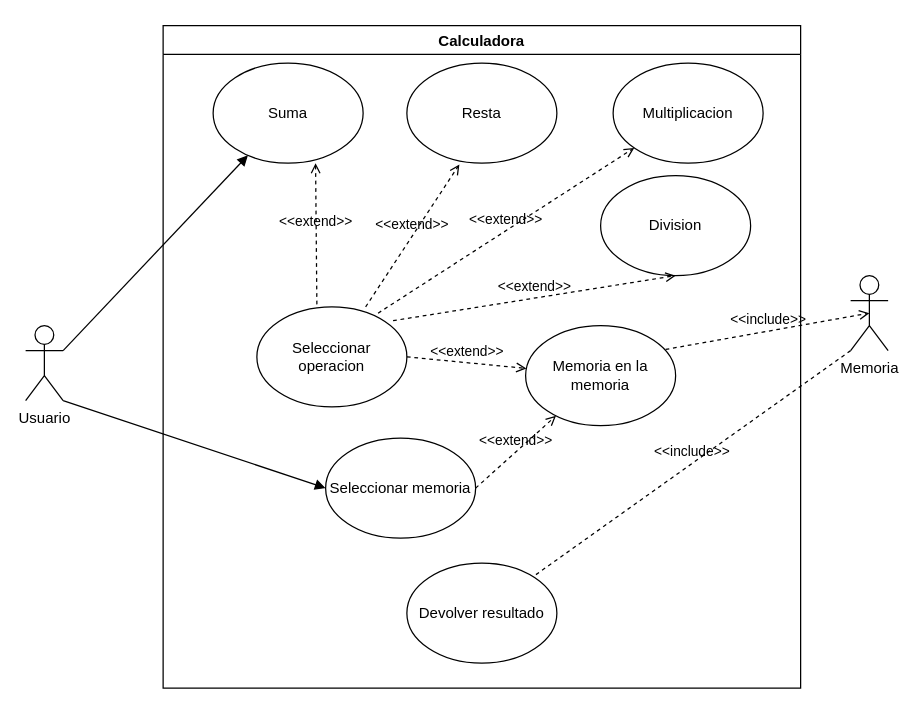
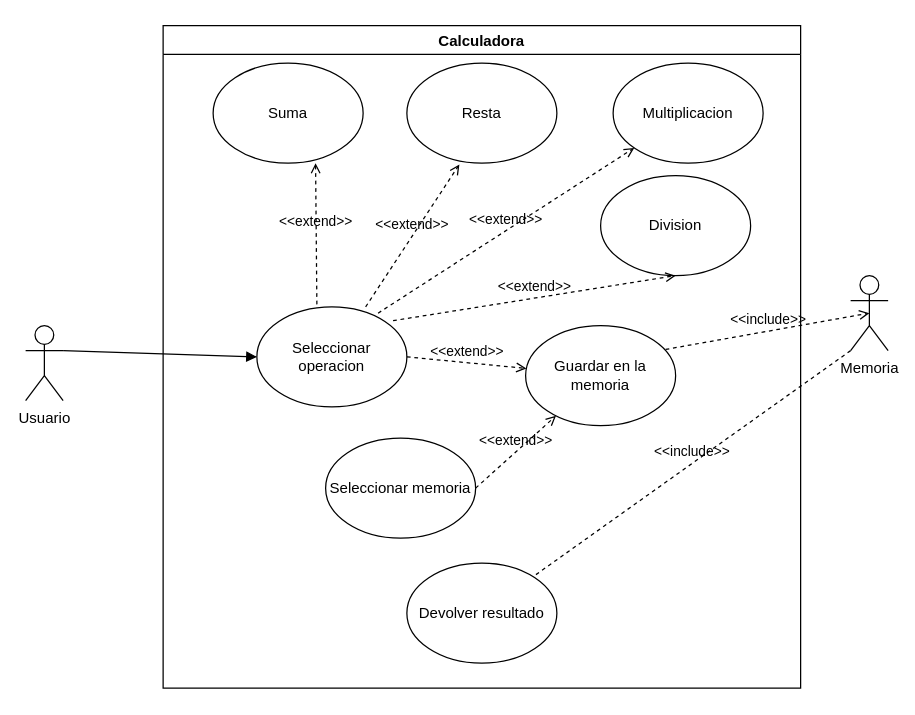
(152, 257) -> (156, 354)
(601, 376) -> (601, 376)
(190, 443) -> none
